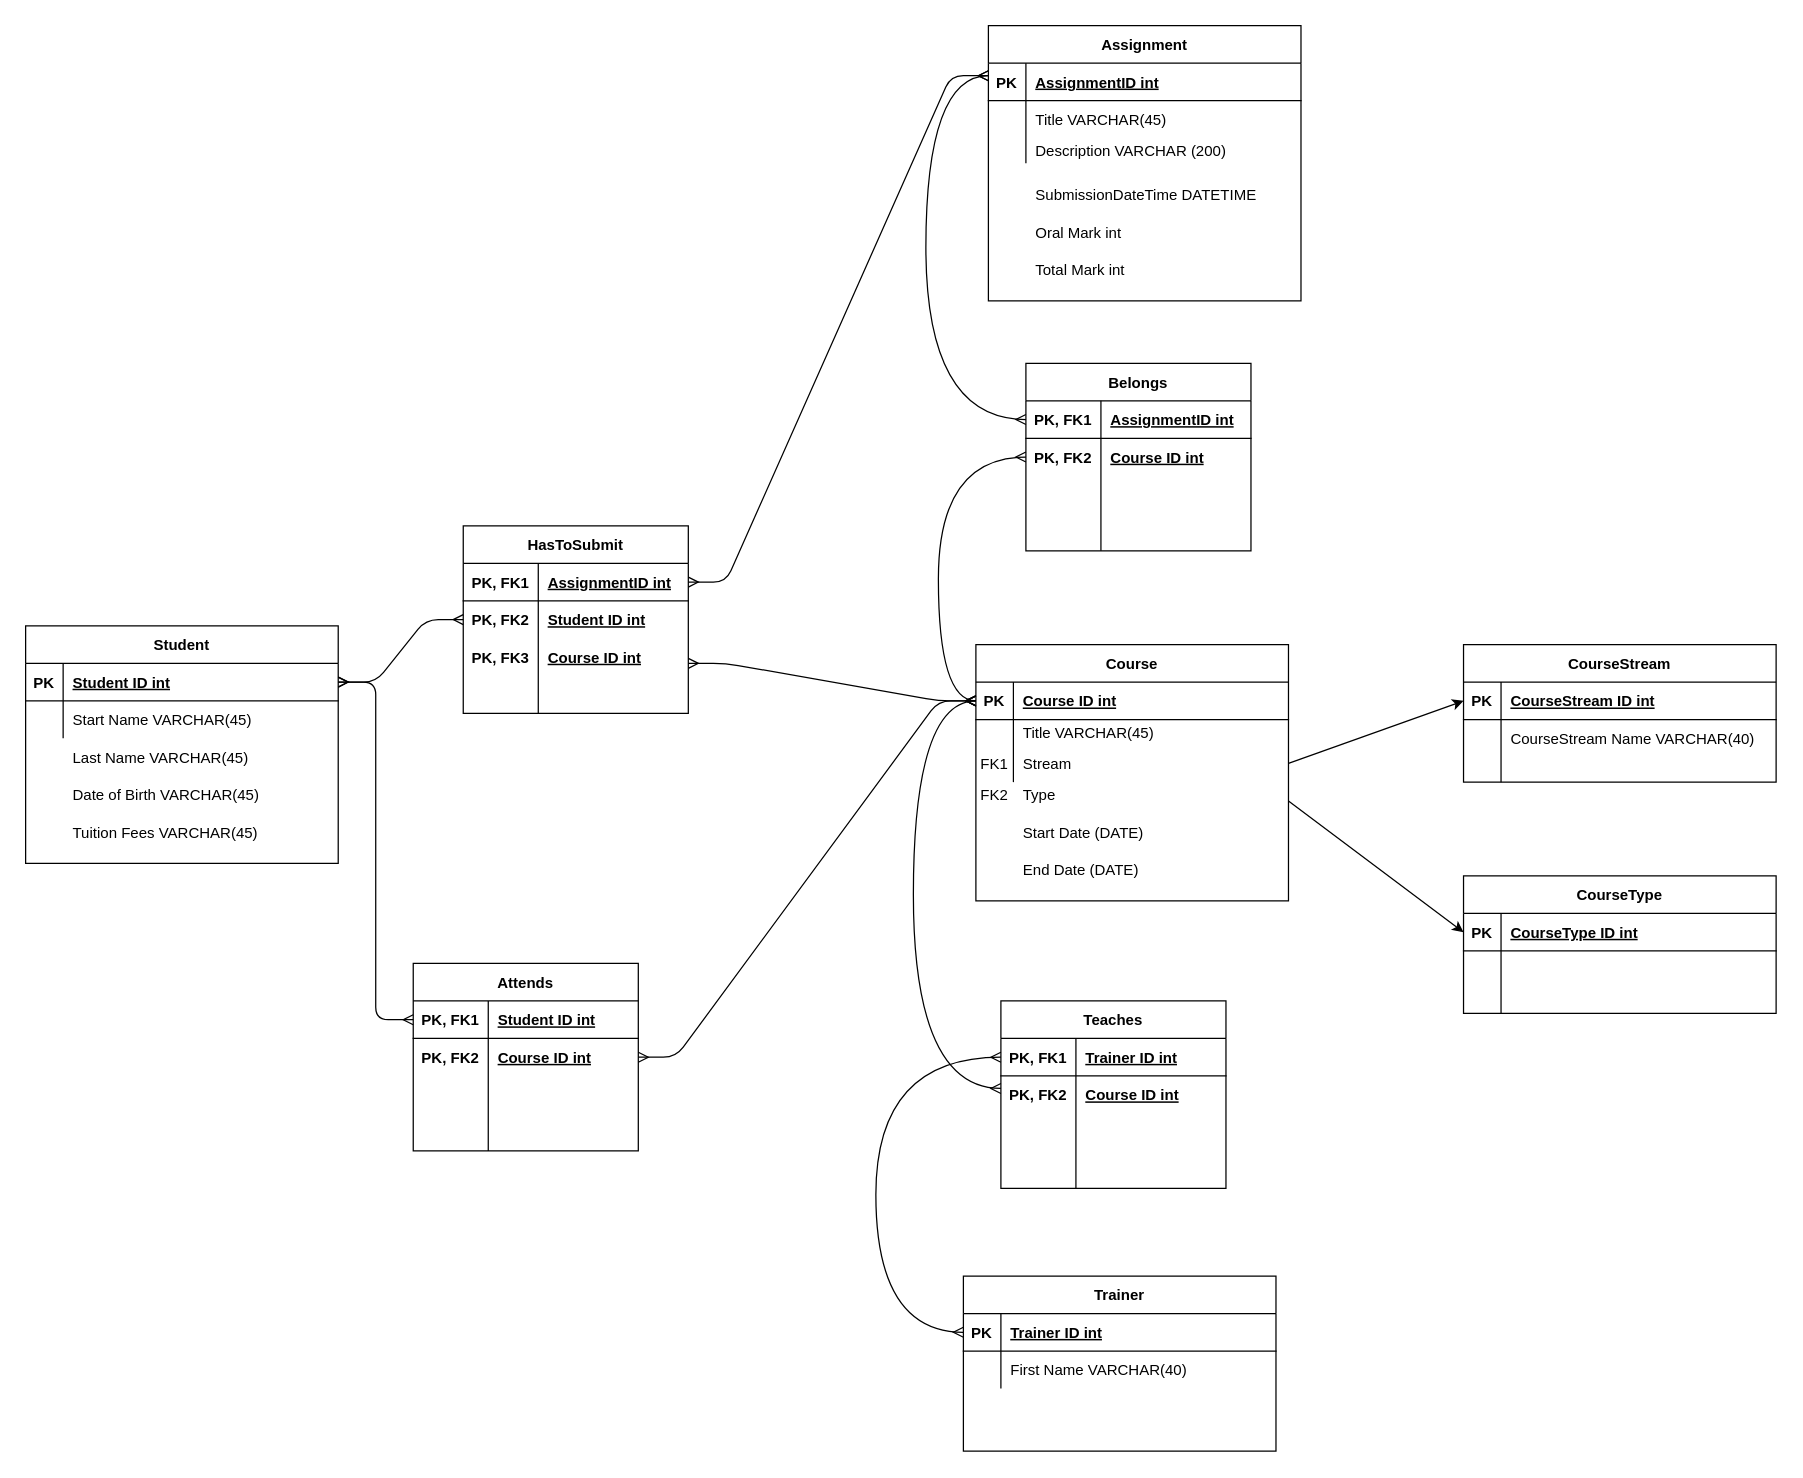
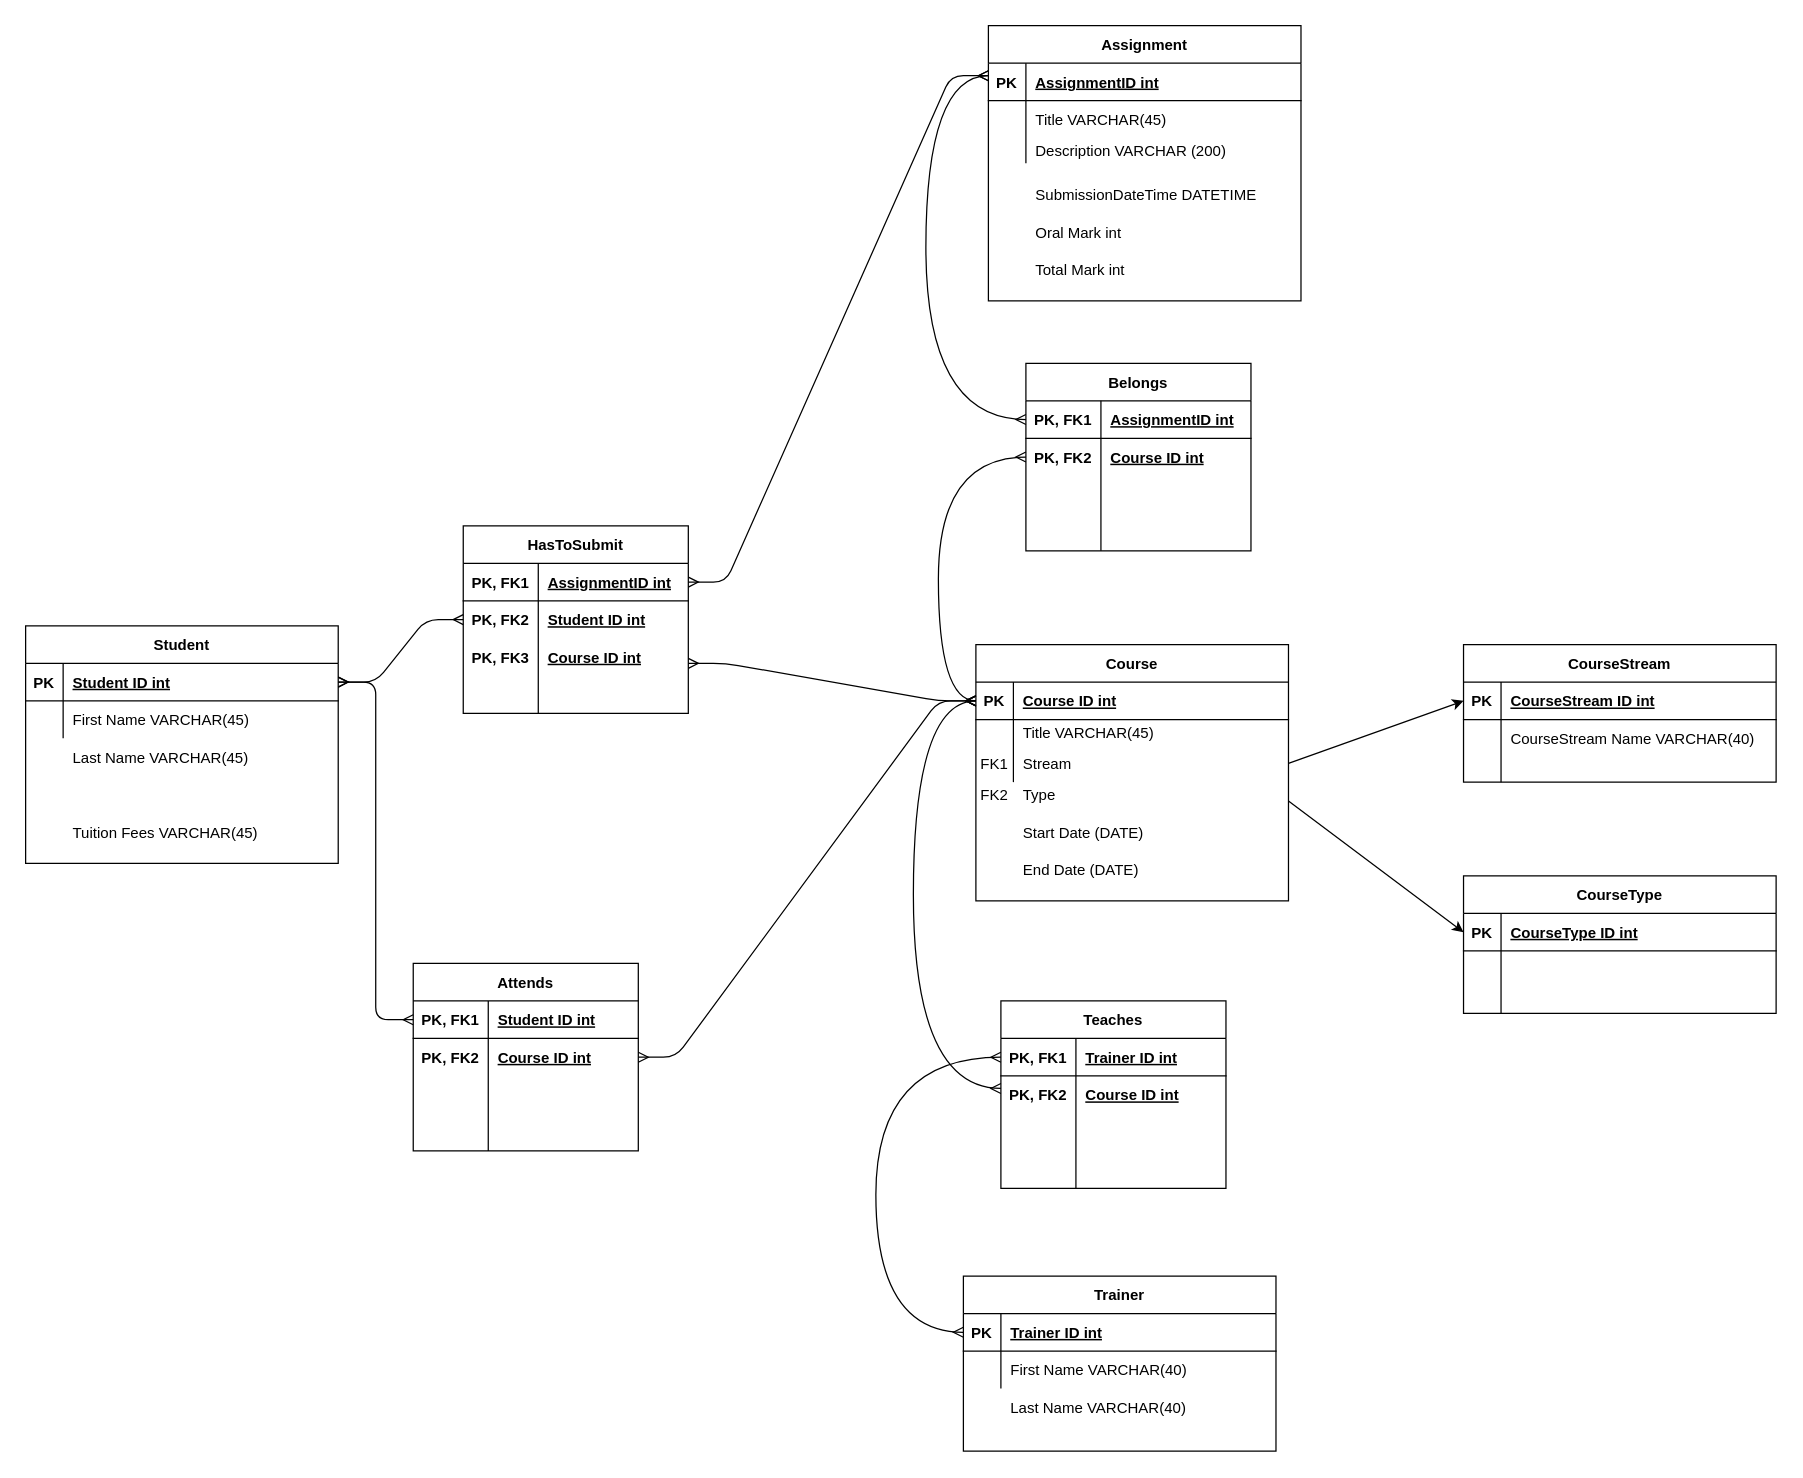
(161, 720) -> (159, 720)
(201, 794) -> none
none -> (1138, 1407)
